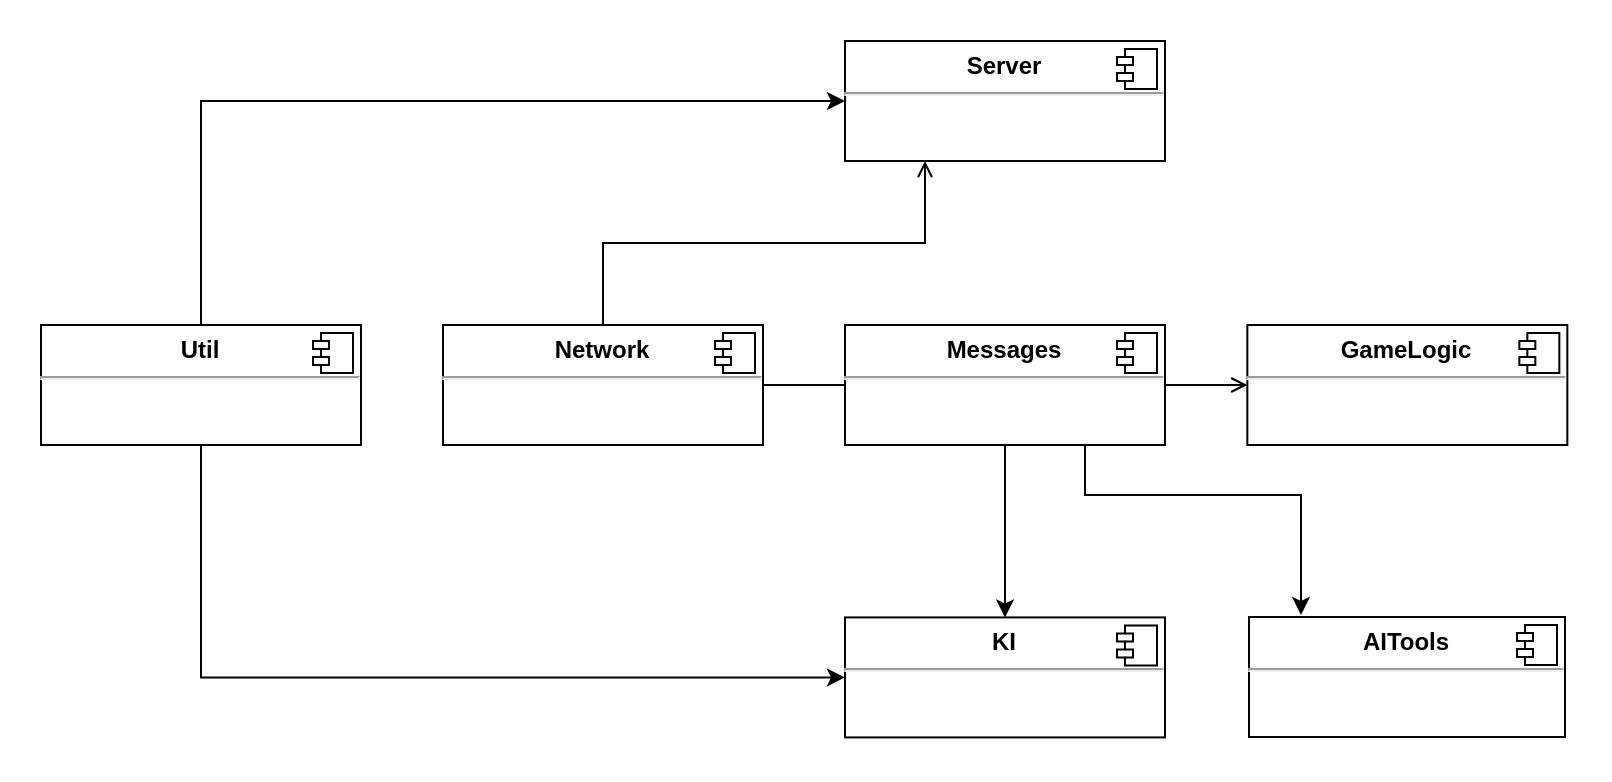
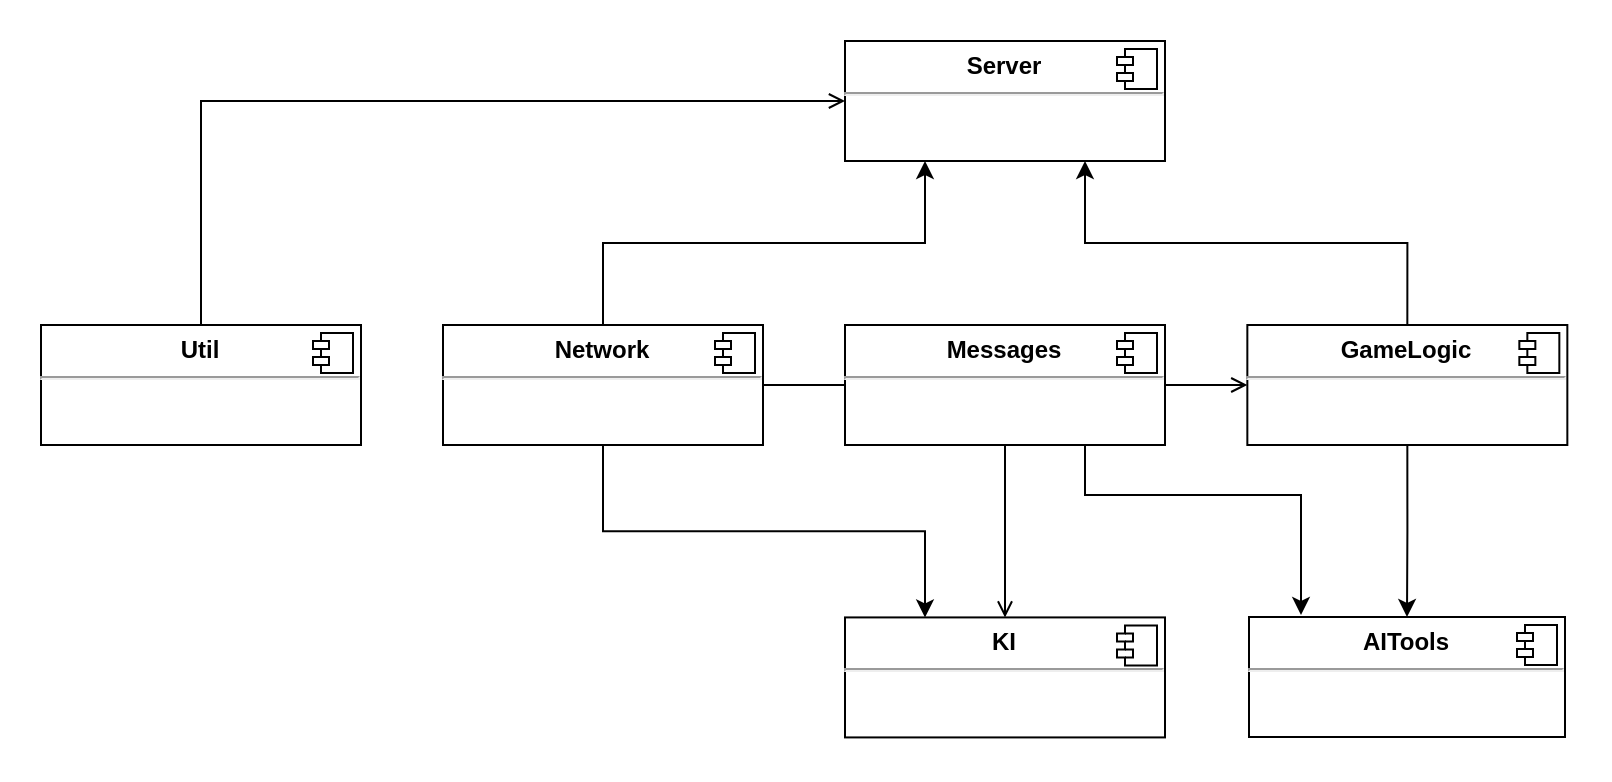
(830, 101) -> (833, 101)
(925, 173) -> (925, 176)
none -> (1253, 243)
none -> (1407, 524)
none -> (757, 531)
(1005, 602) -> (1005, 605)
(400, 677) -> none
